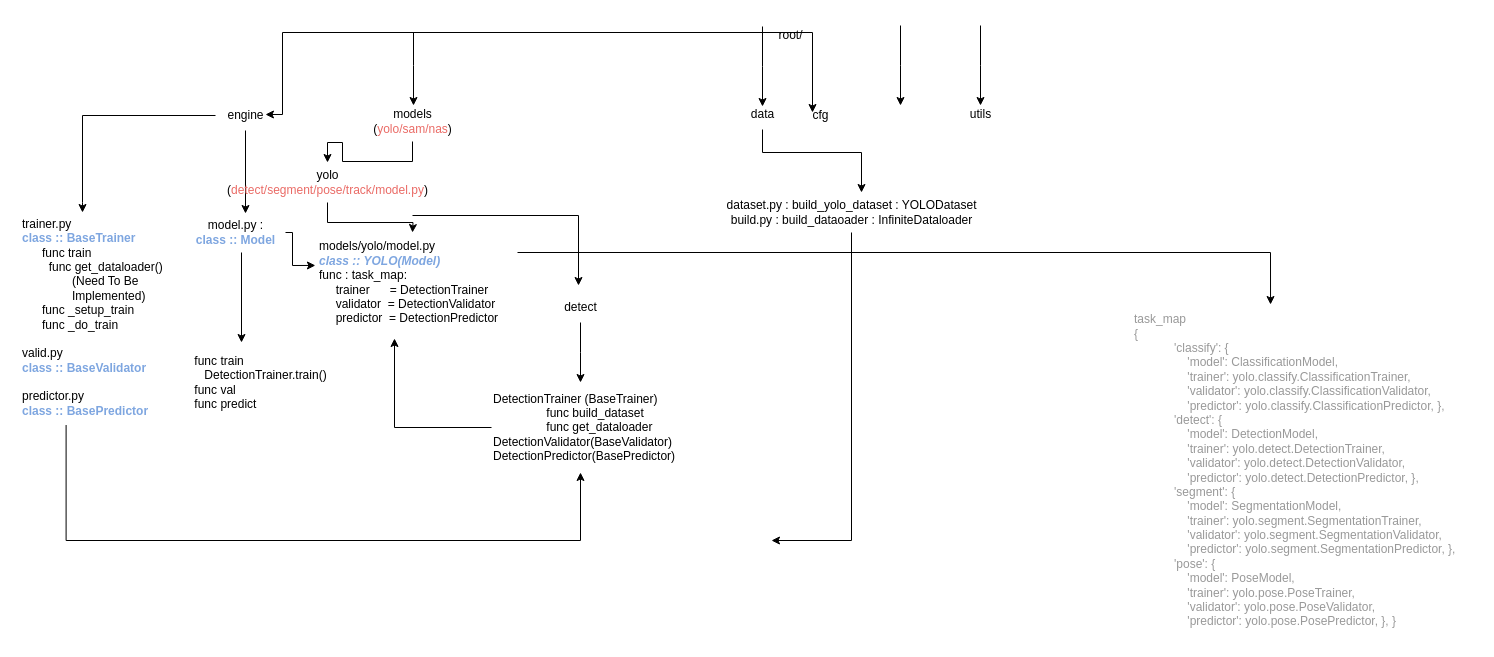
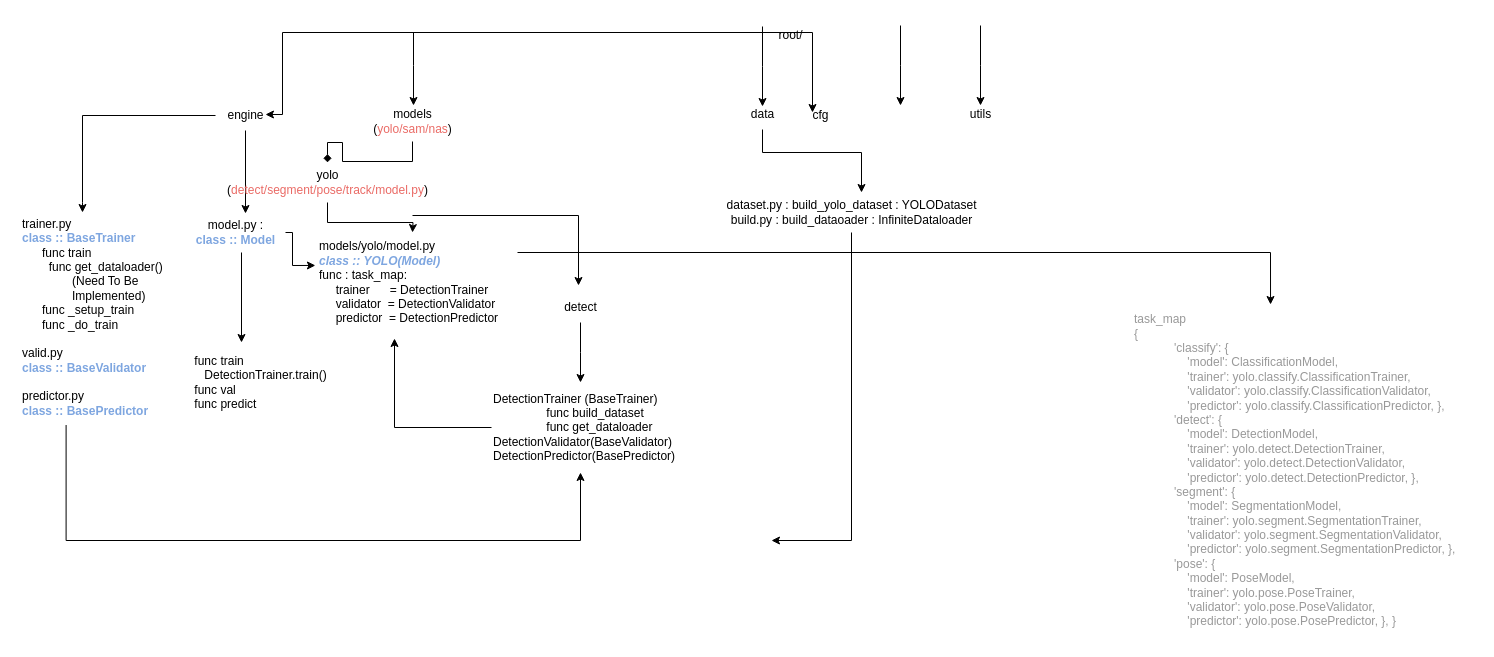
(328, 154) -> (328, 153)
